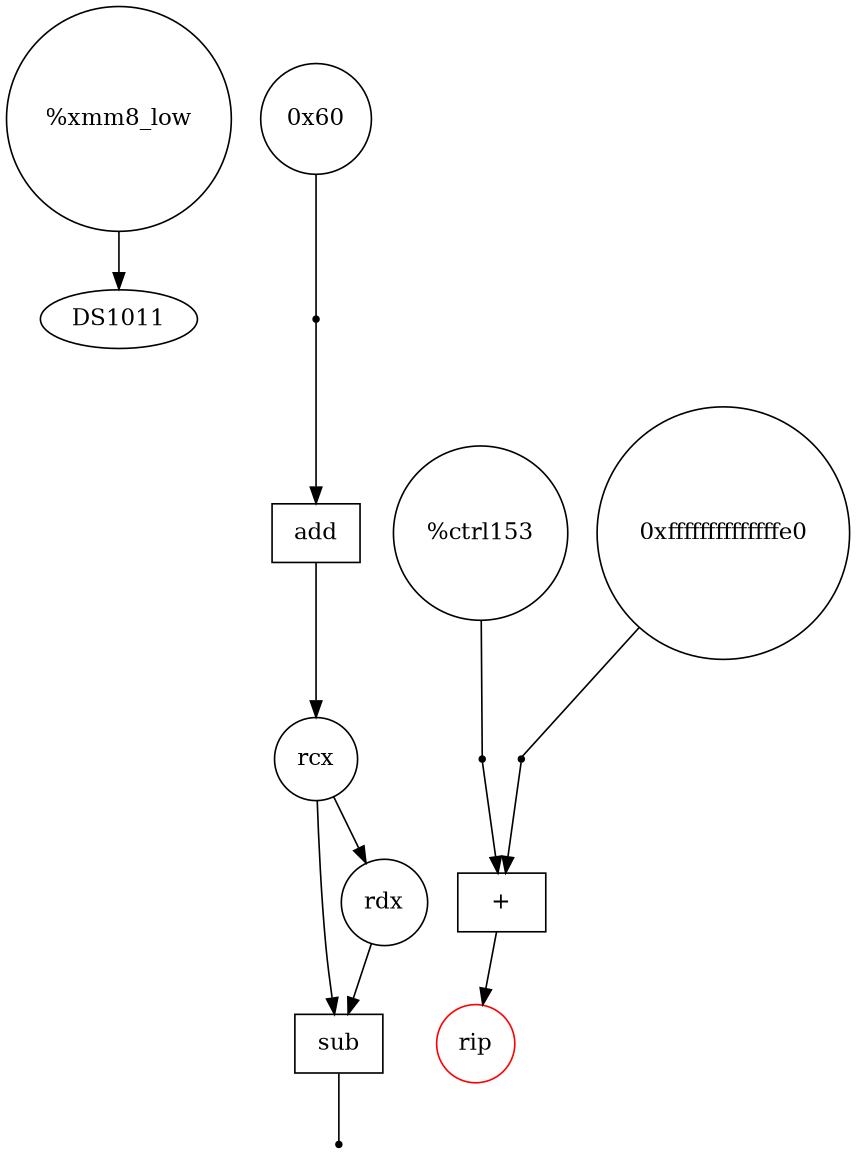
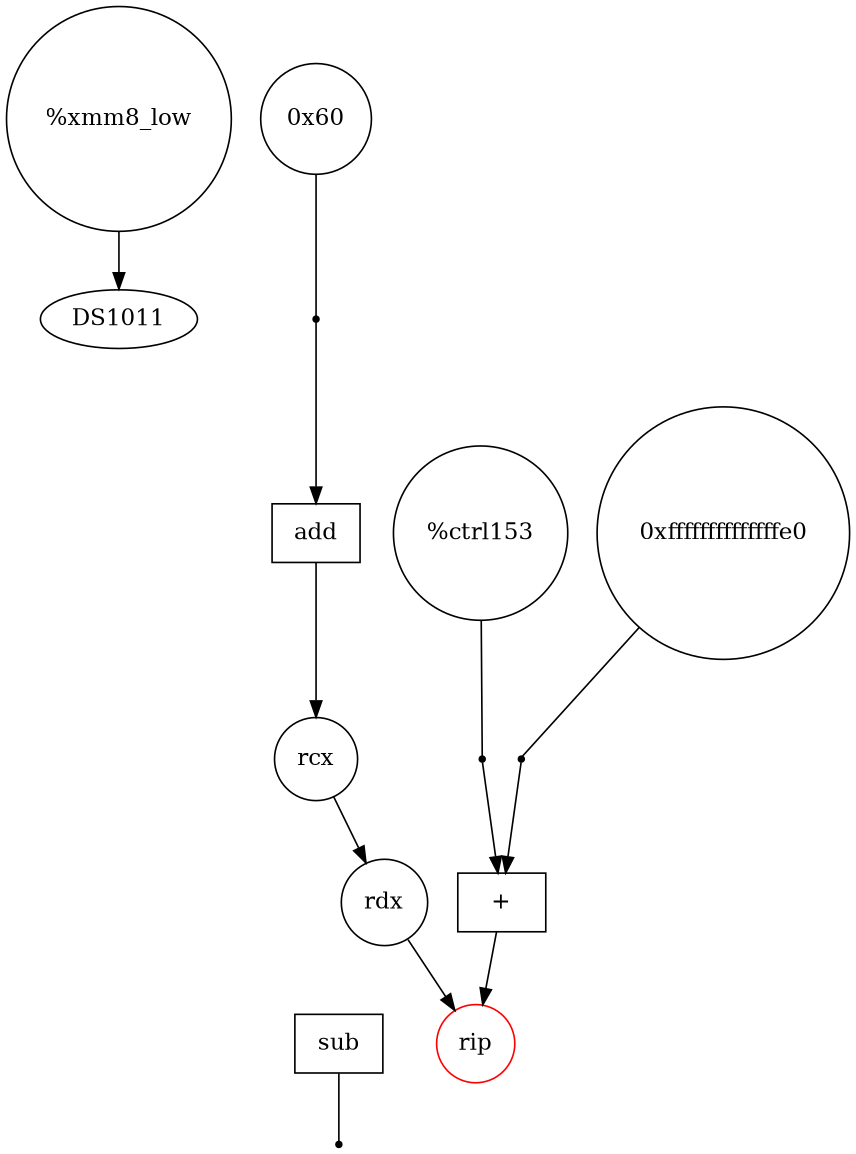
(322, 899) -> none
(362, 971) -> (427, 968)
